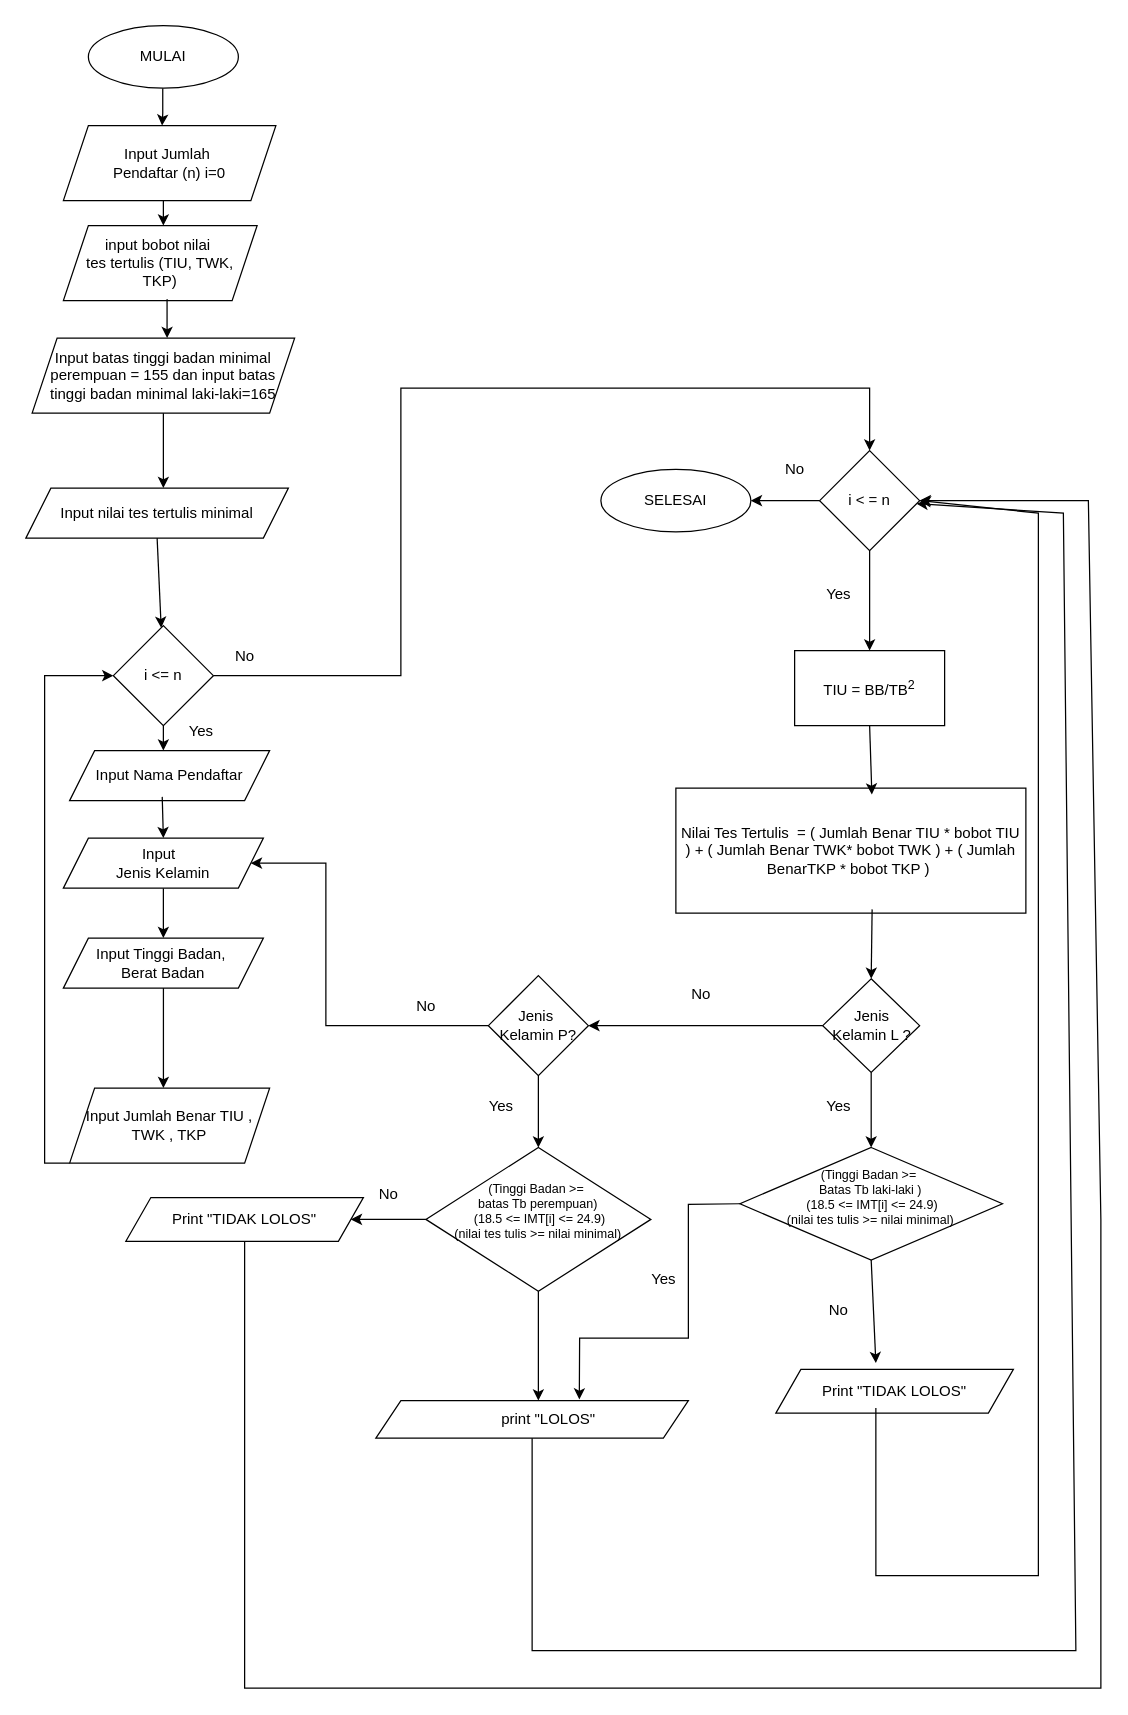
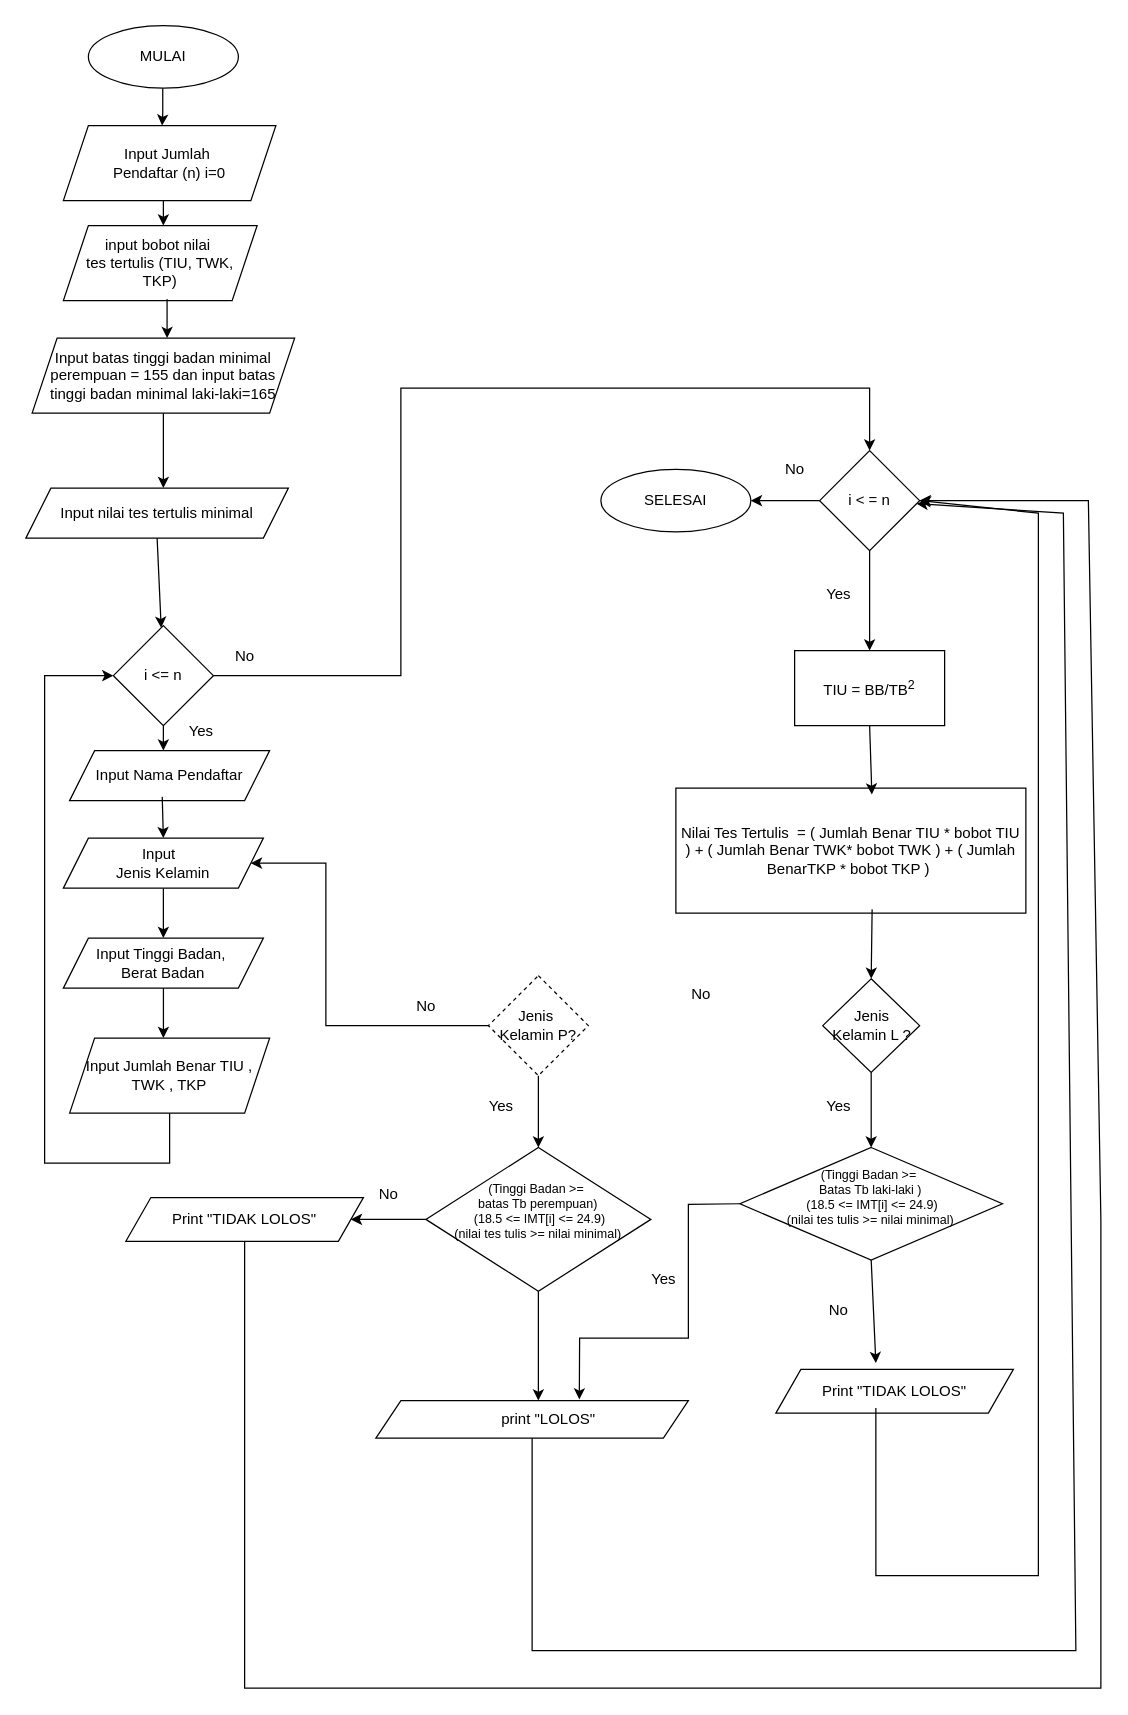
(538, 1026) -> (538, 1026)
(709, 1026) -> none
(169, 1126) -> (169, 1076)
